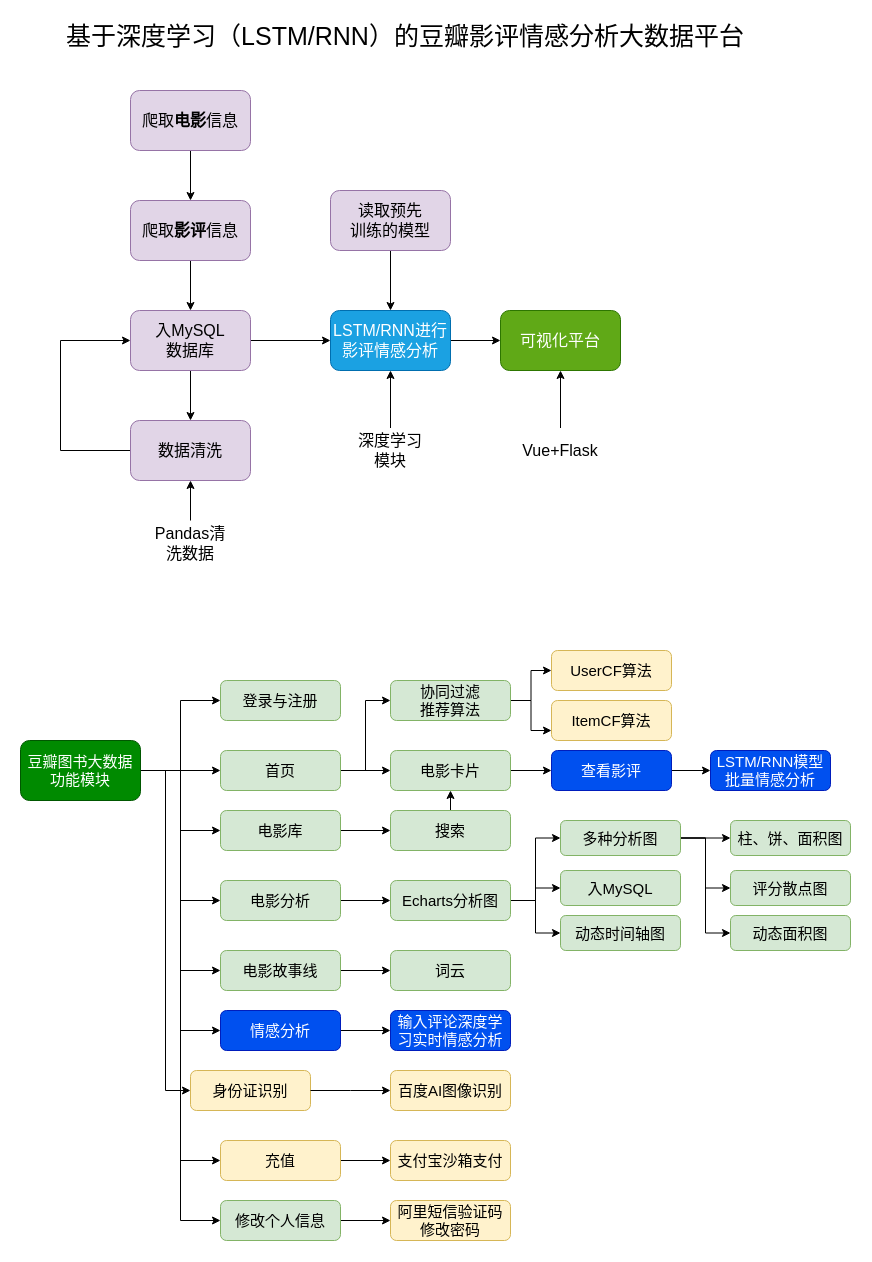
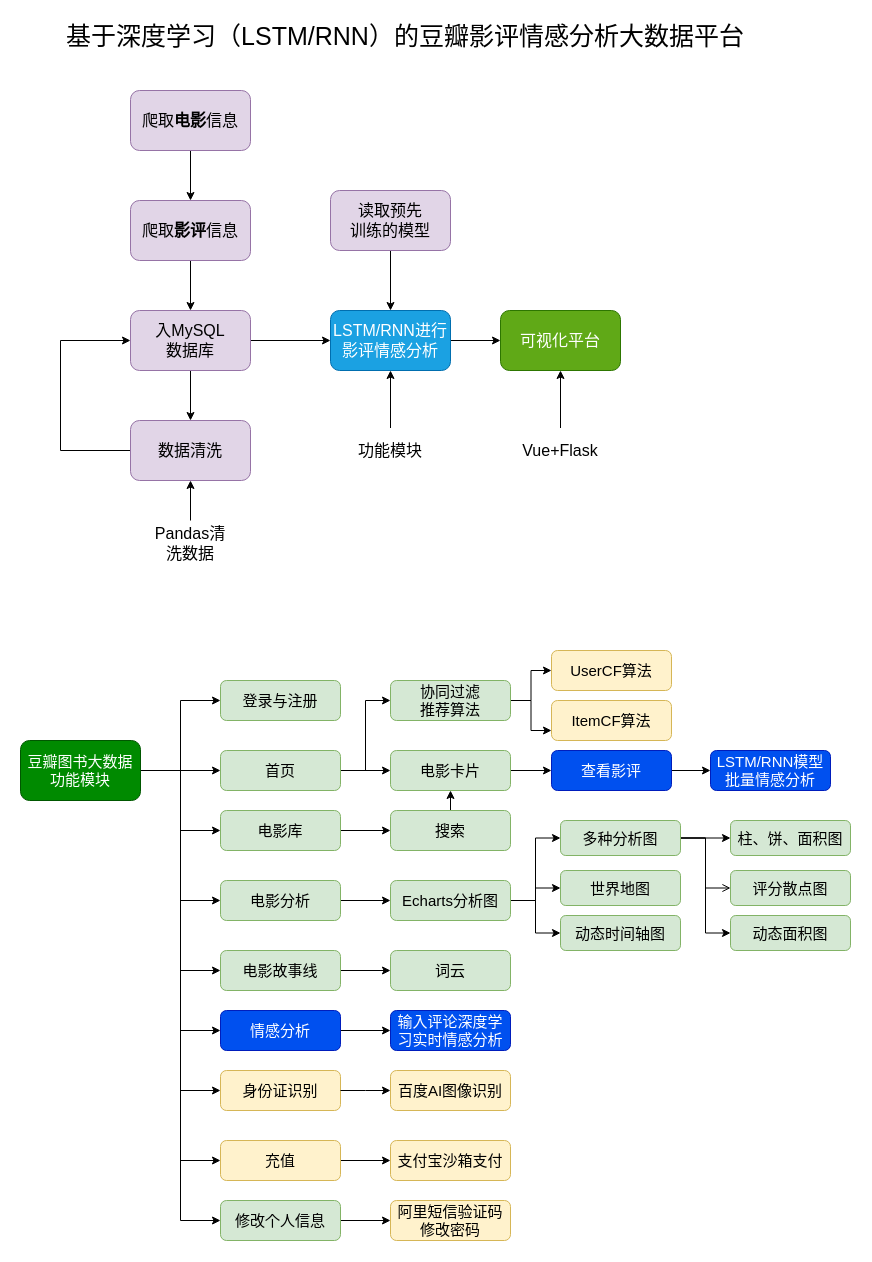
(391, 451) -> (391, 451)
(722, 888) -> (723, 888)
(621, 889) -> (621, 889)
(251, 1091) -> (281, 1091)
